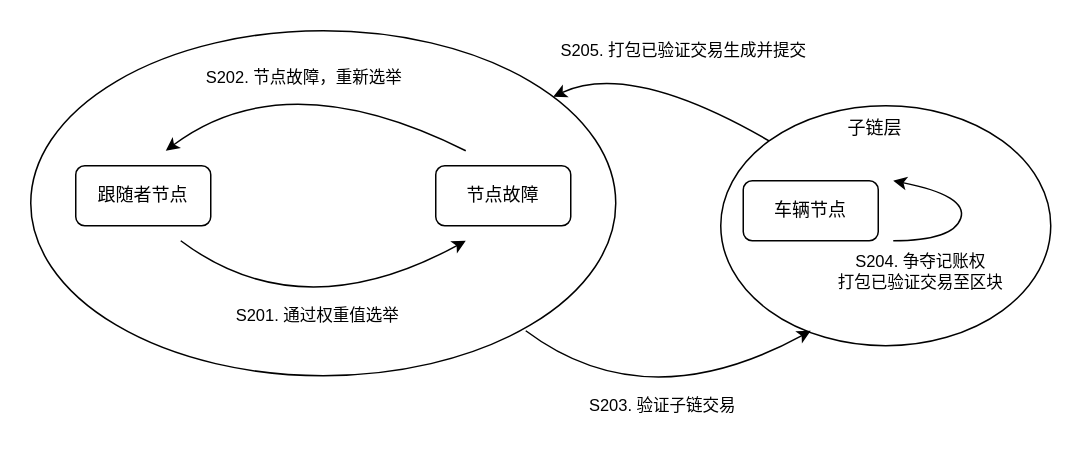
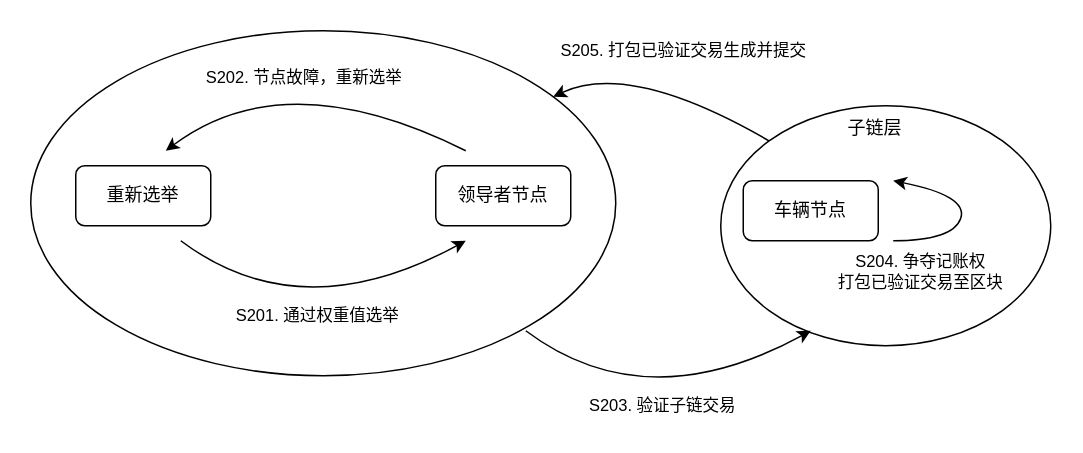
(143, 196) -> (143, 196)
(503, 196) -> (503, 196)
